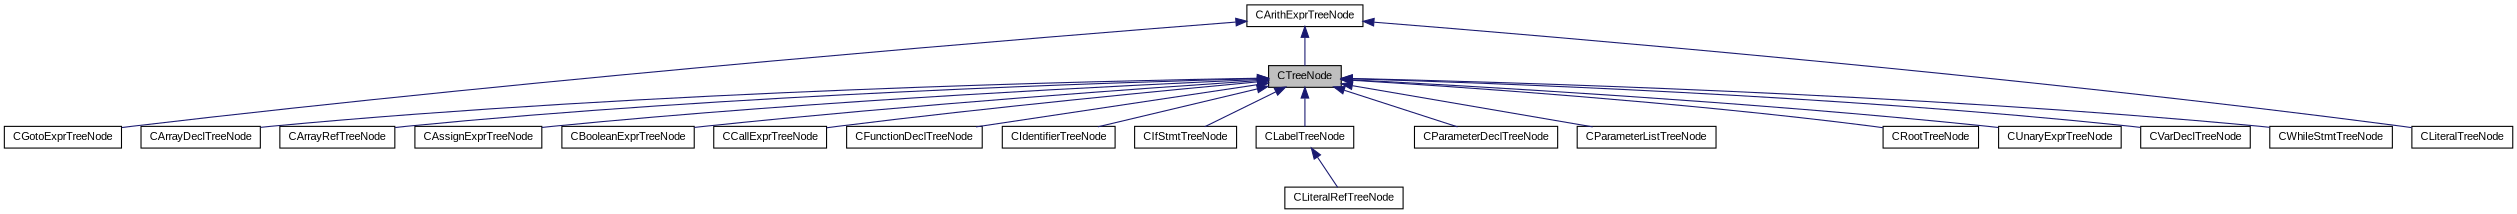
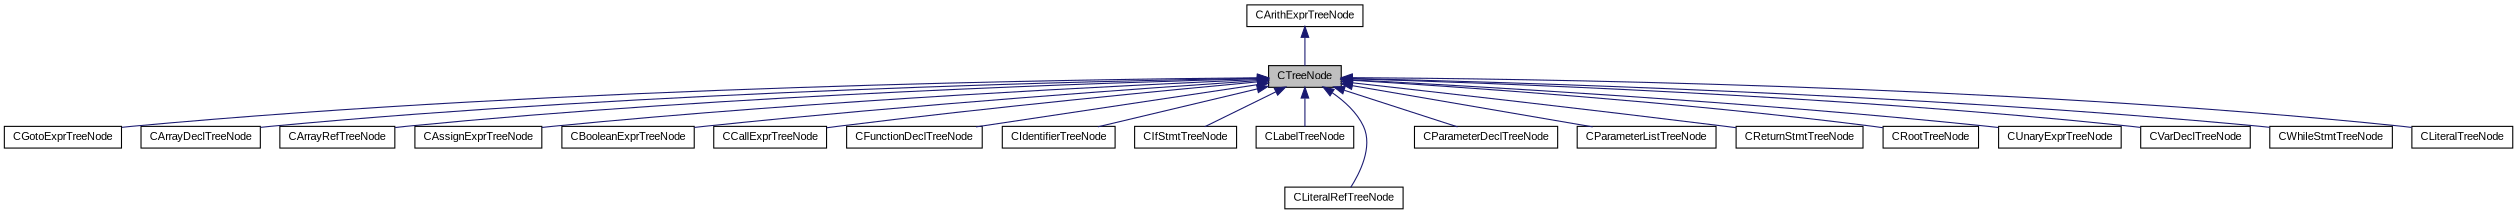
(1893, 69) -> (1883, 91)
(678, 70) -> (604, 95)
none -> (1800, 137)
(1328, 172) -> (1366, 135)
